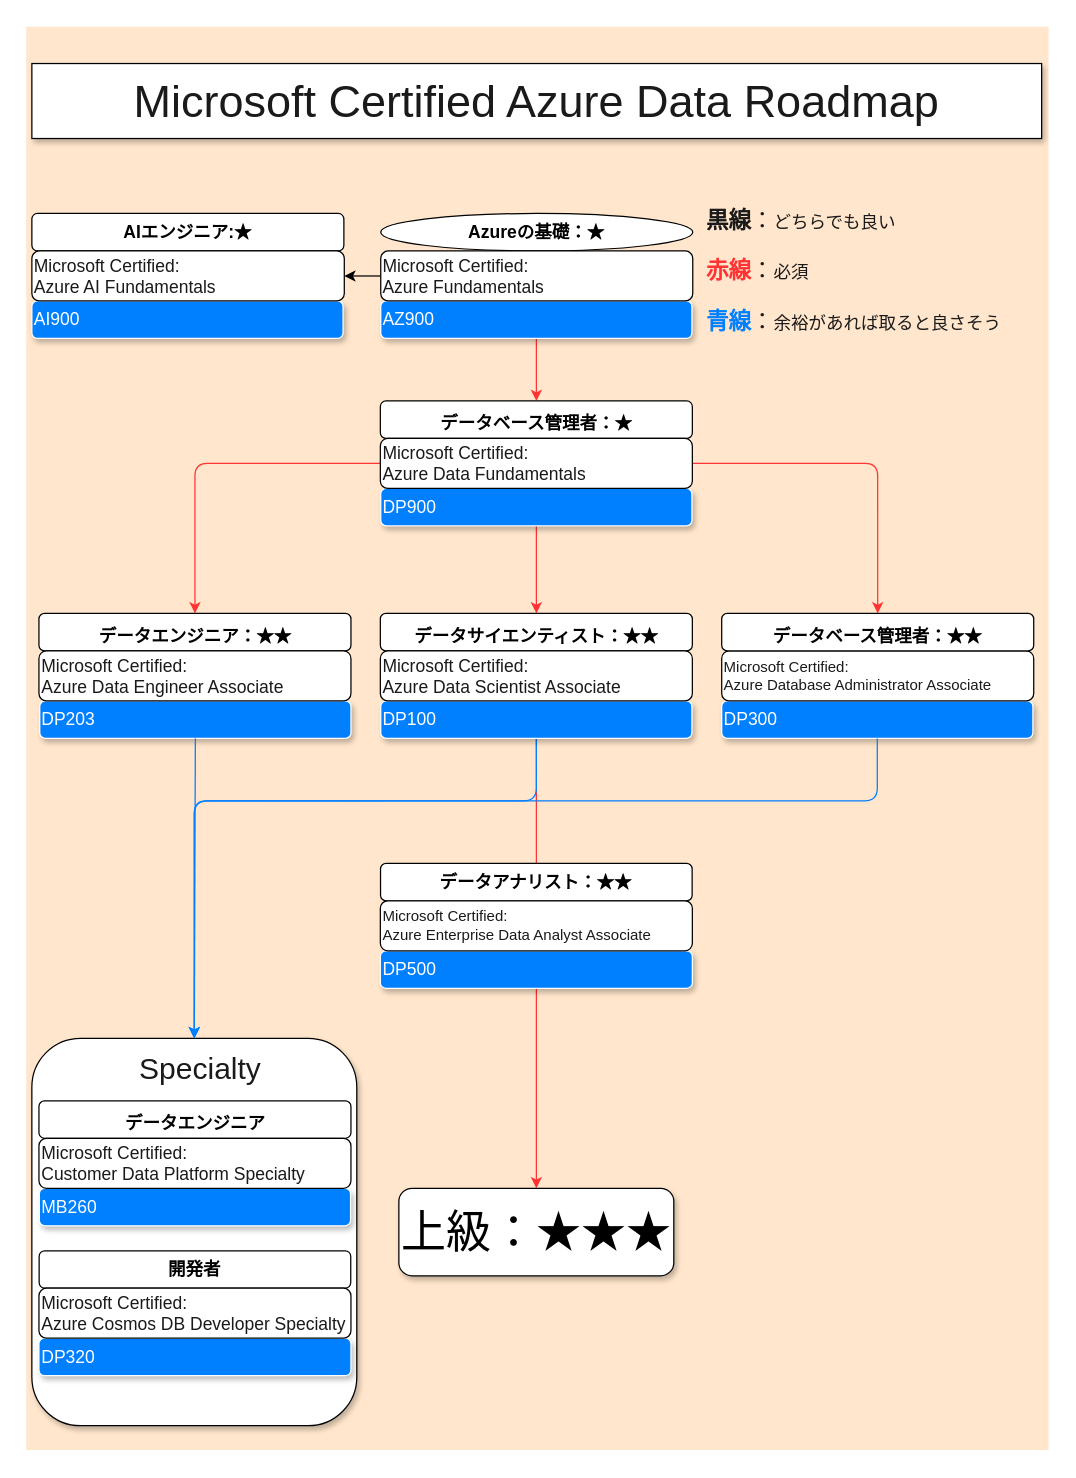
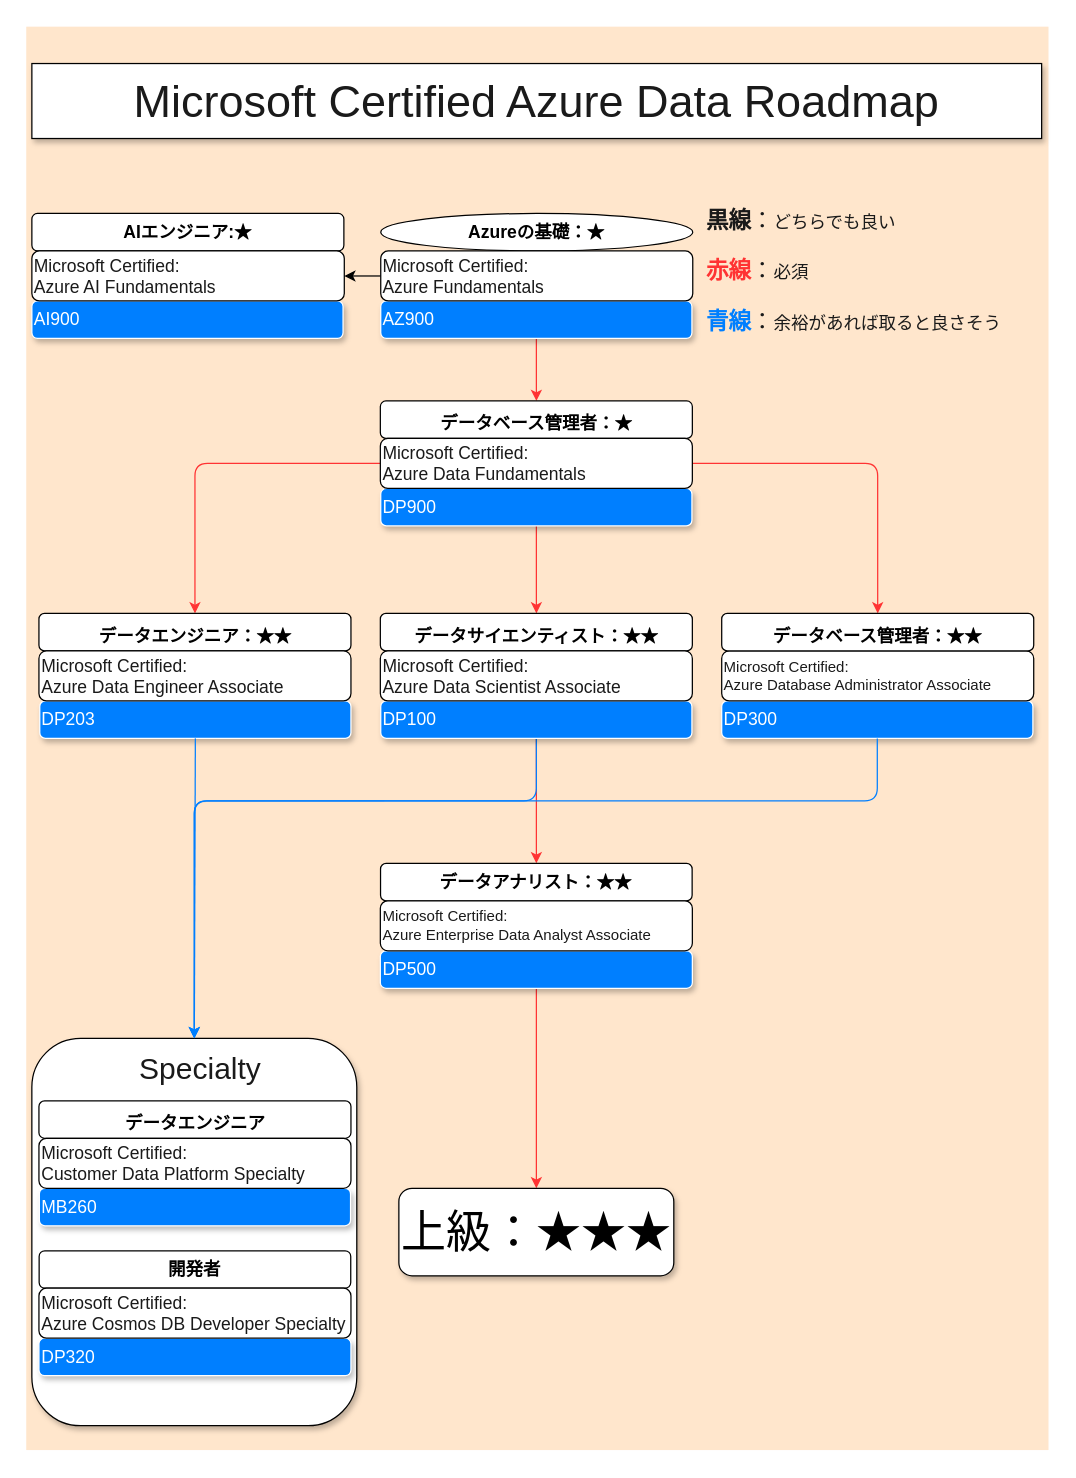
(537, 857) -> (537, 853)
